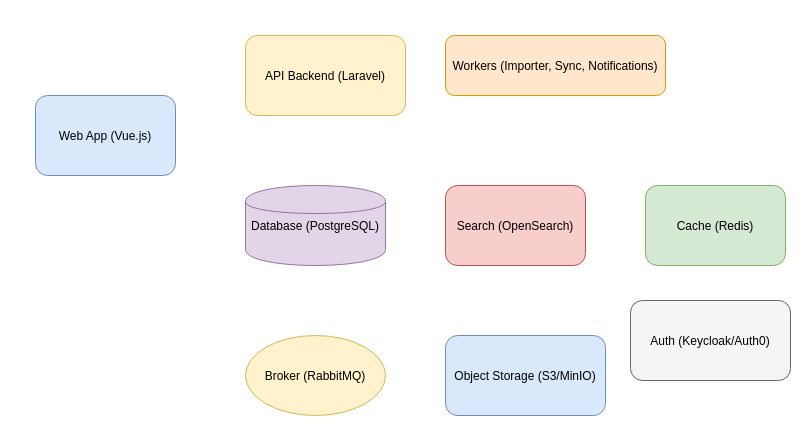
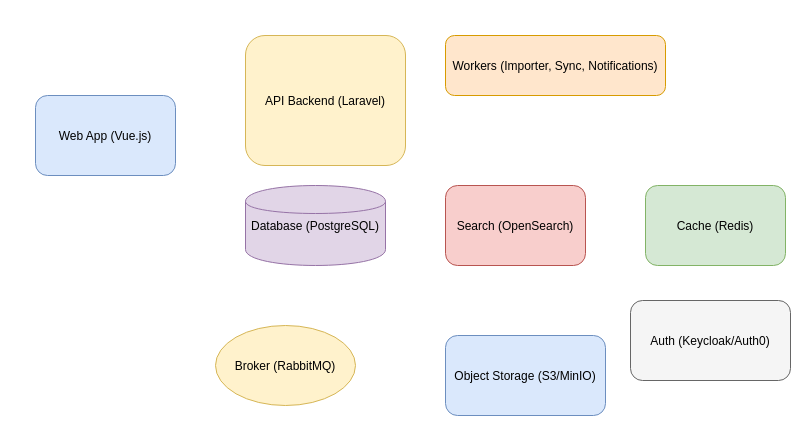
(326, 76) -> (326, 101)
(316, 376) -> (286, 366)
